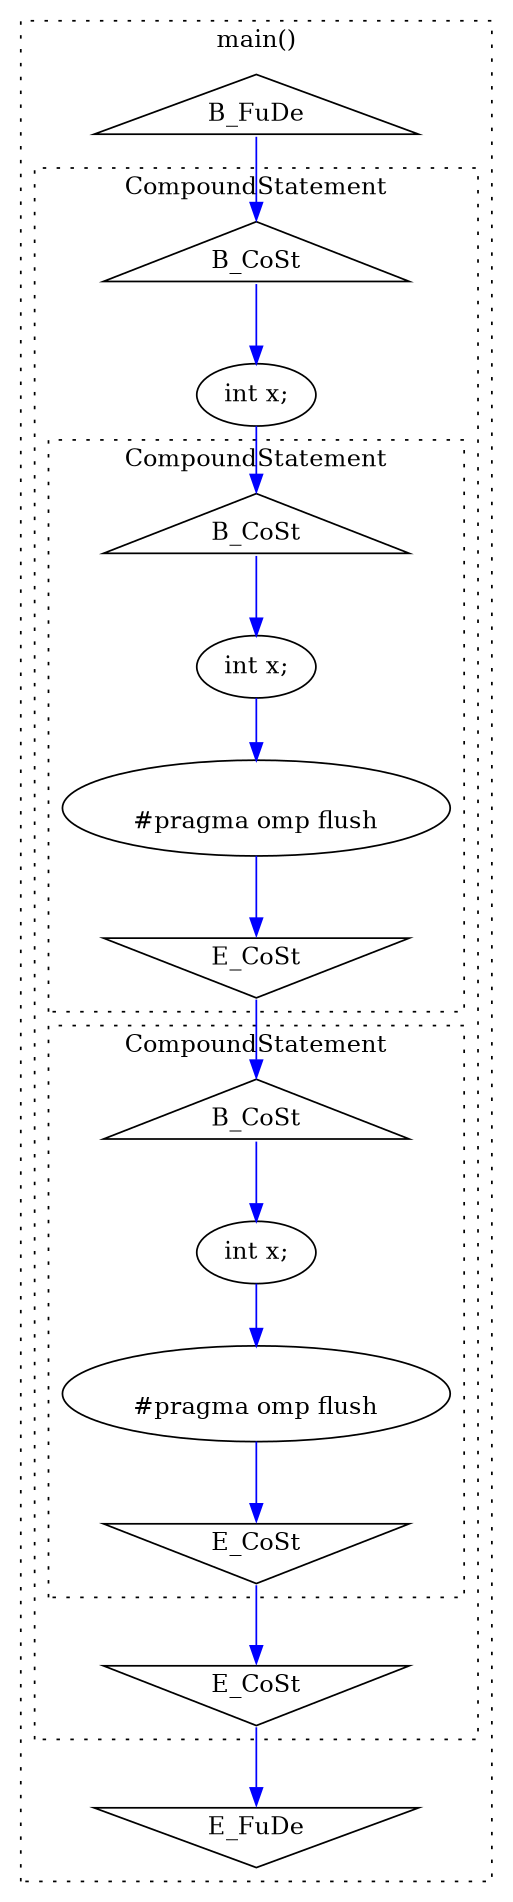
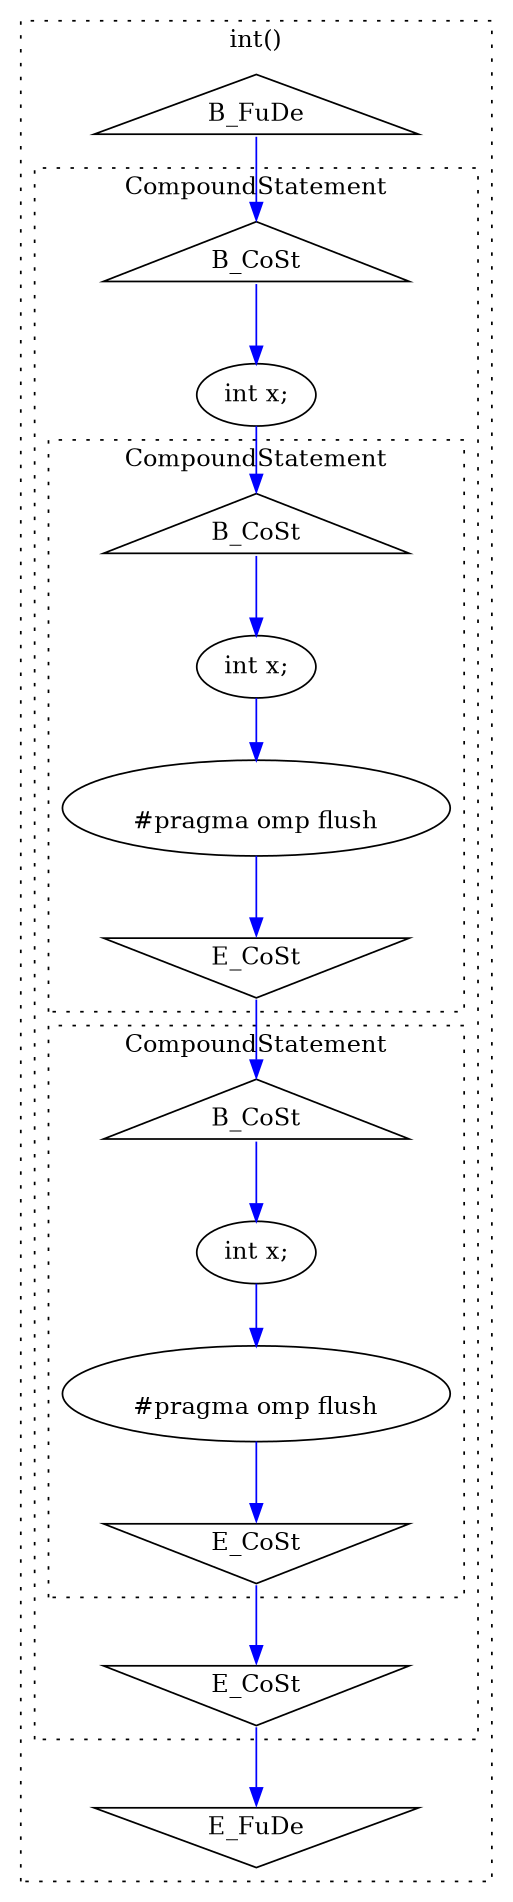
(256, 41) -> (256, 41)
